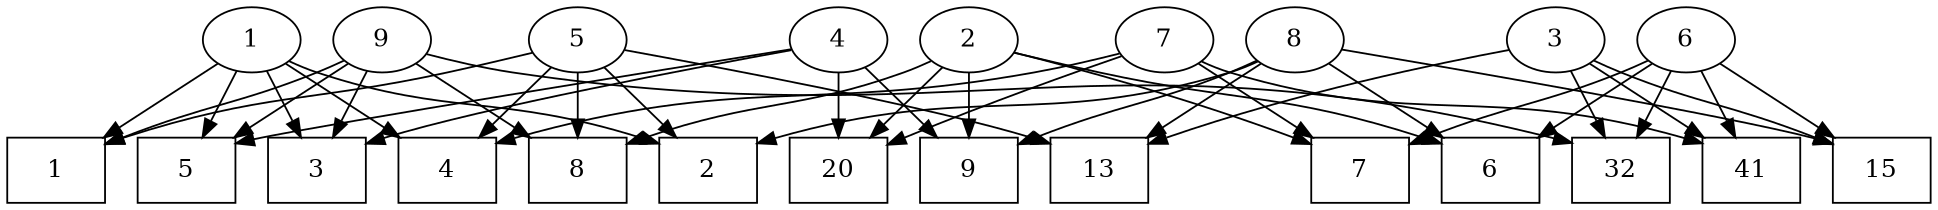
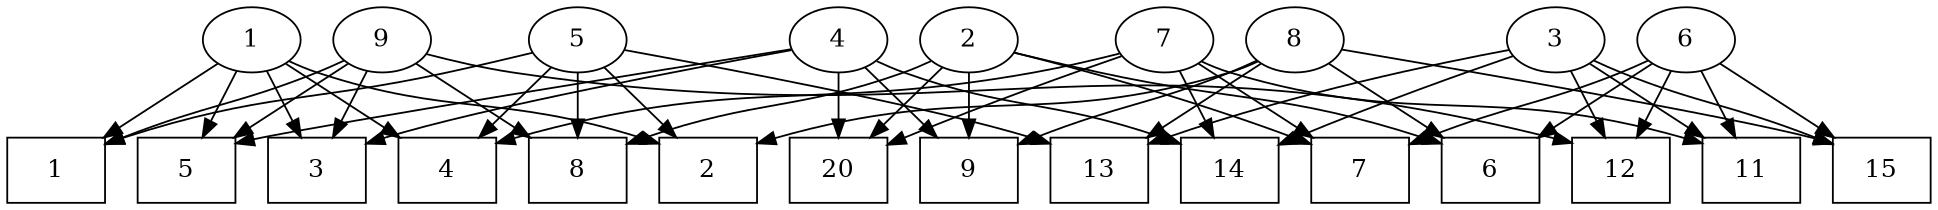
none -> (1230, 170)
(1621, 170) -> (1621, 170)
(1751, 170) -> (1751, 170)
